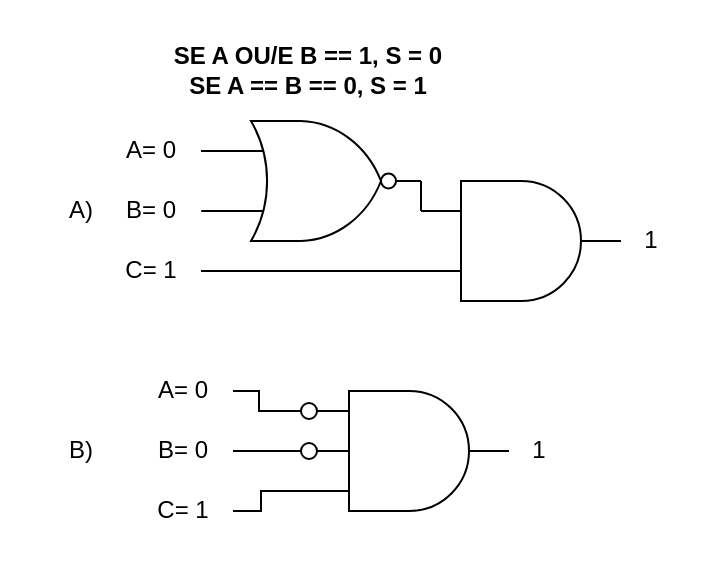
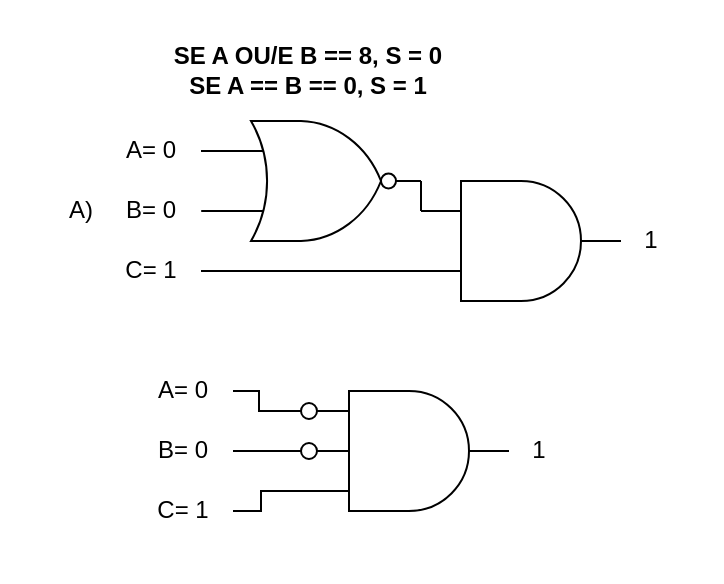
(309, 71) -> (309, 71)
(81, 451) -> none
